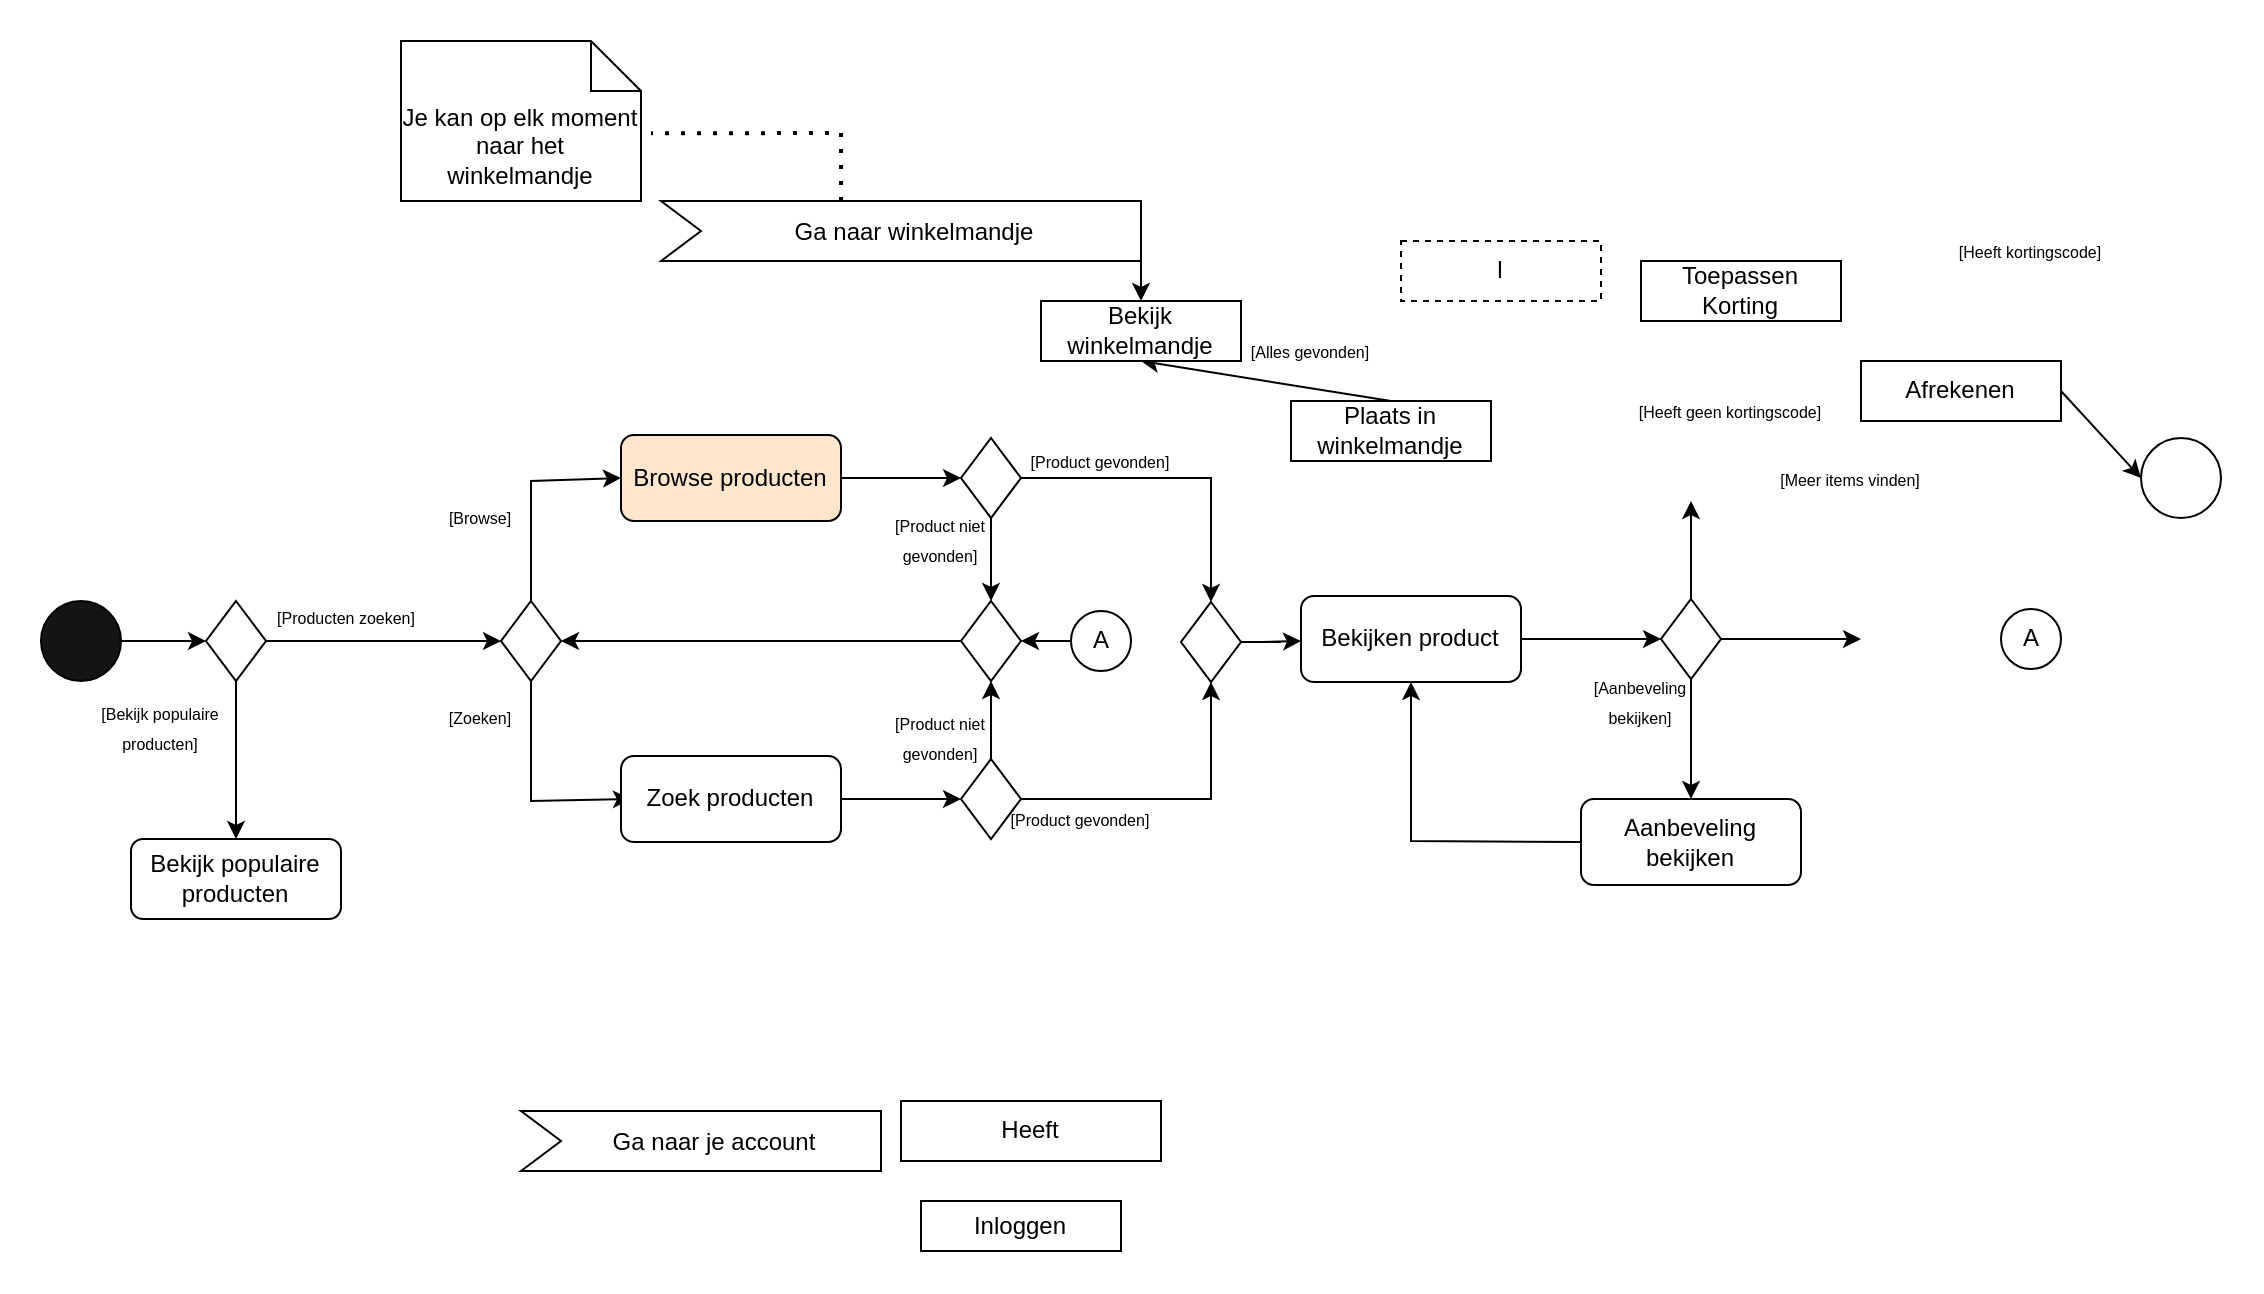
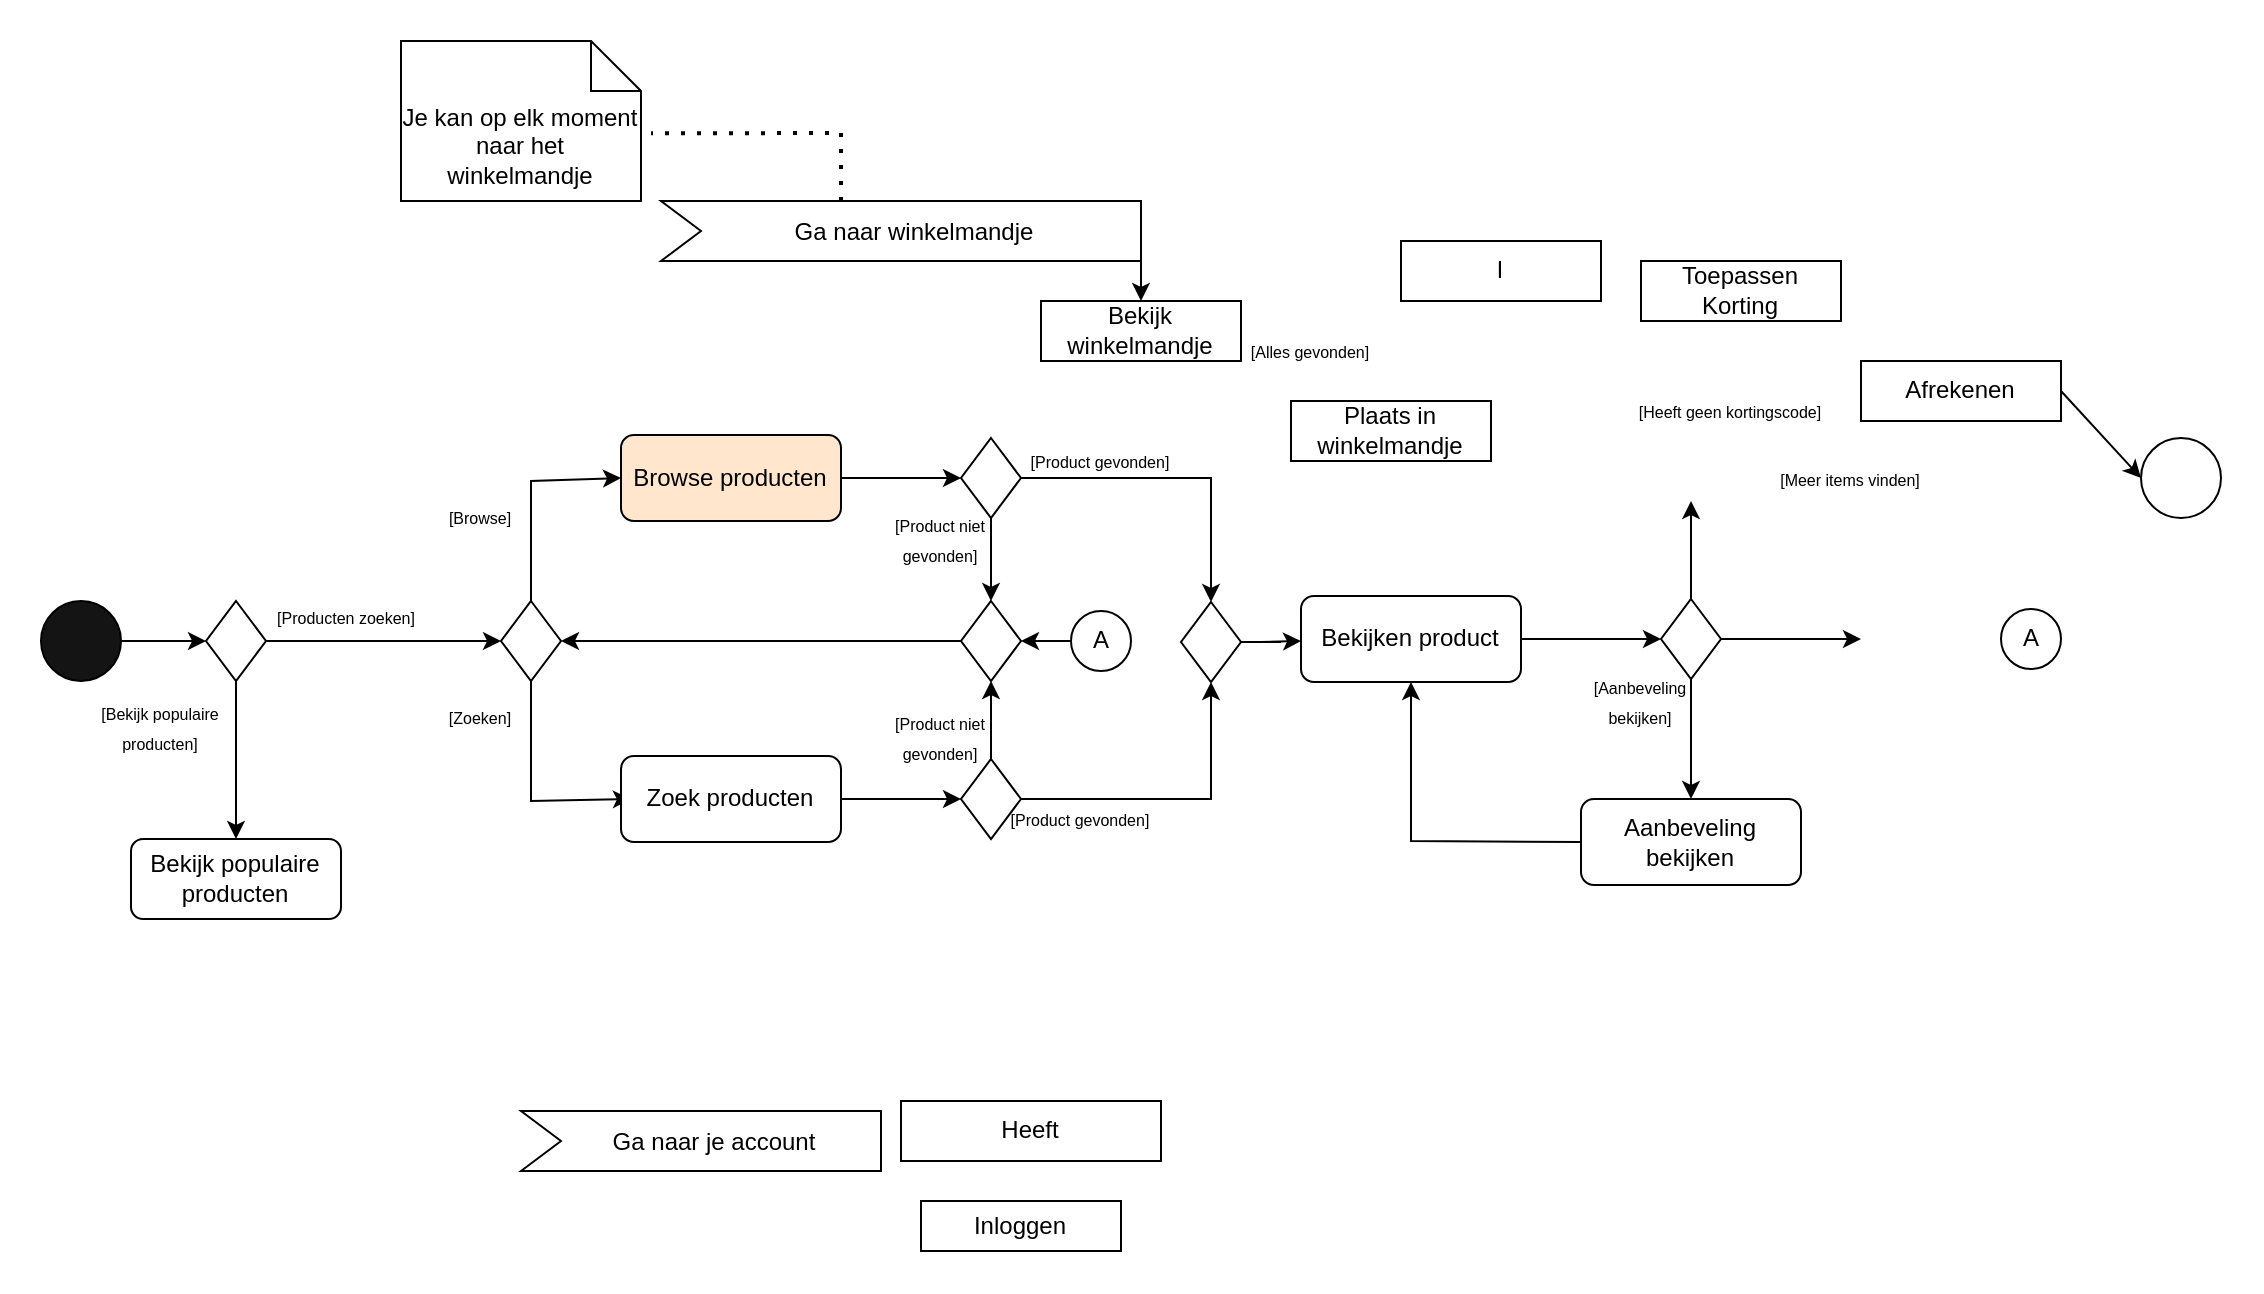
(2031, 251) -> none
(1501, 271) -> (1501, 271)
(1271, 382) -> none
